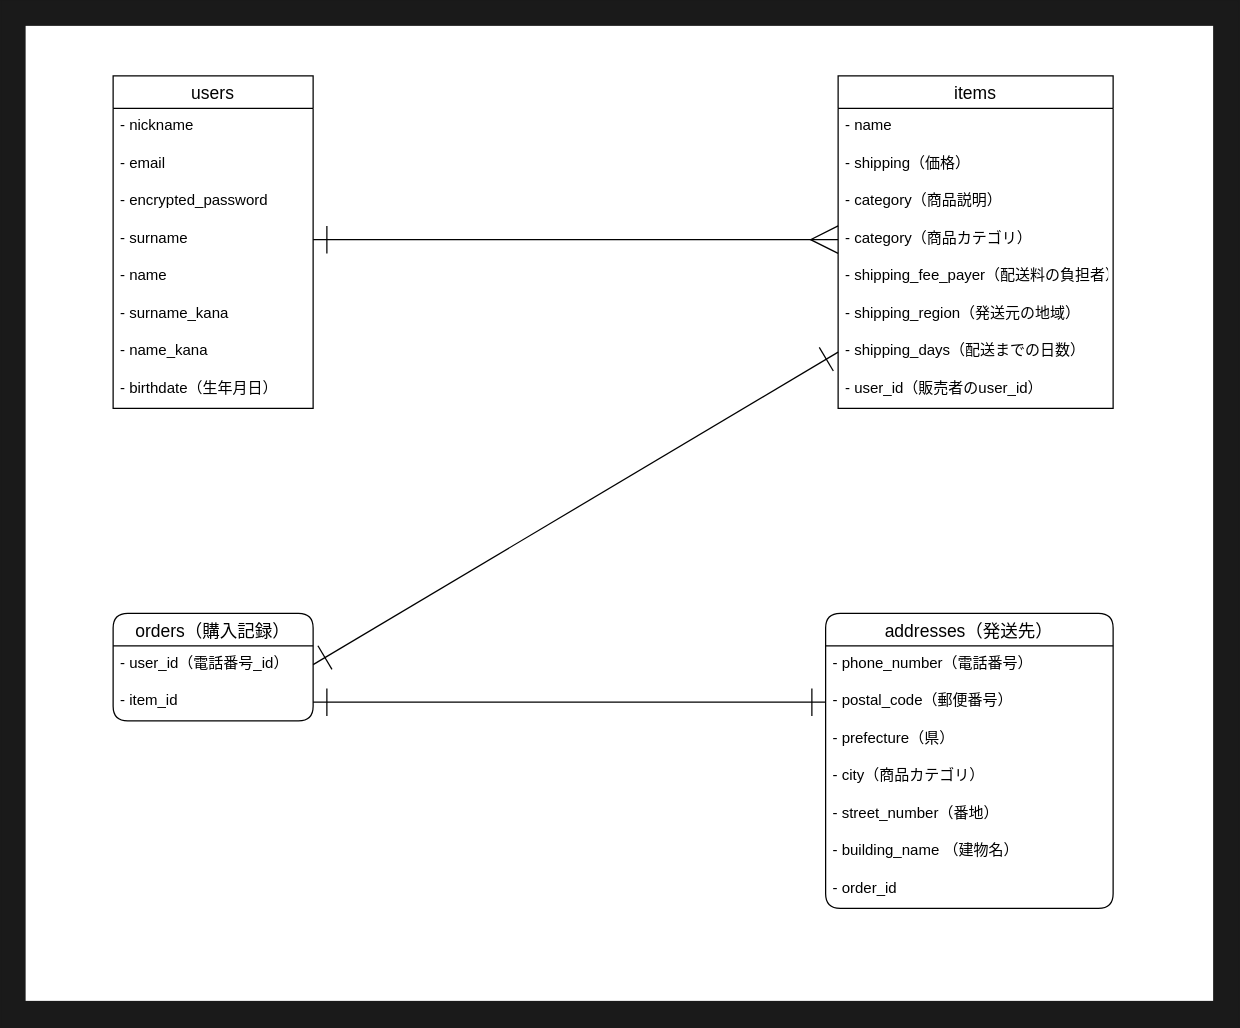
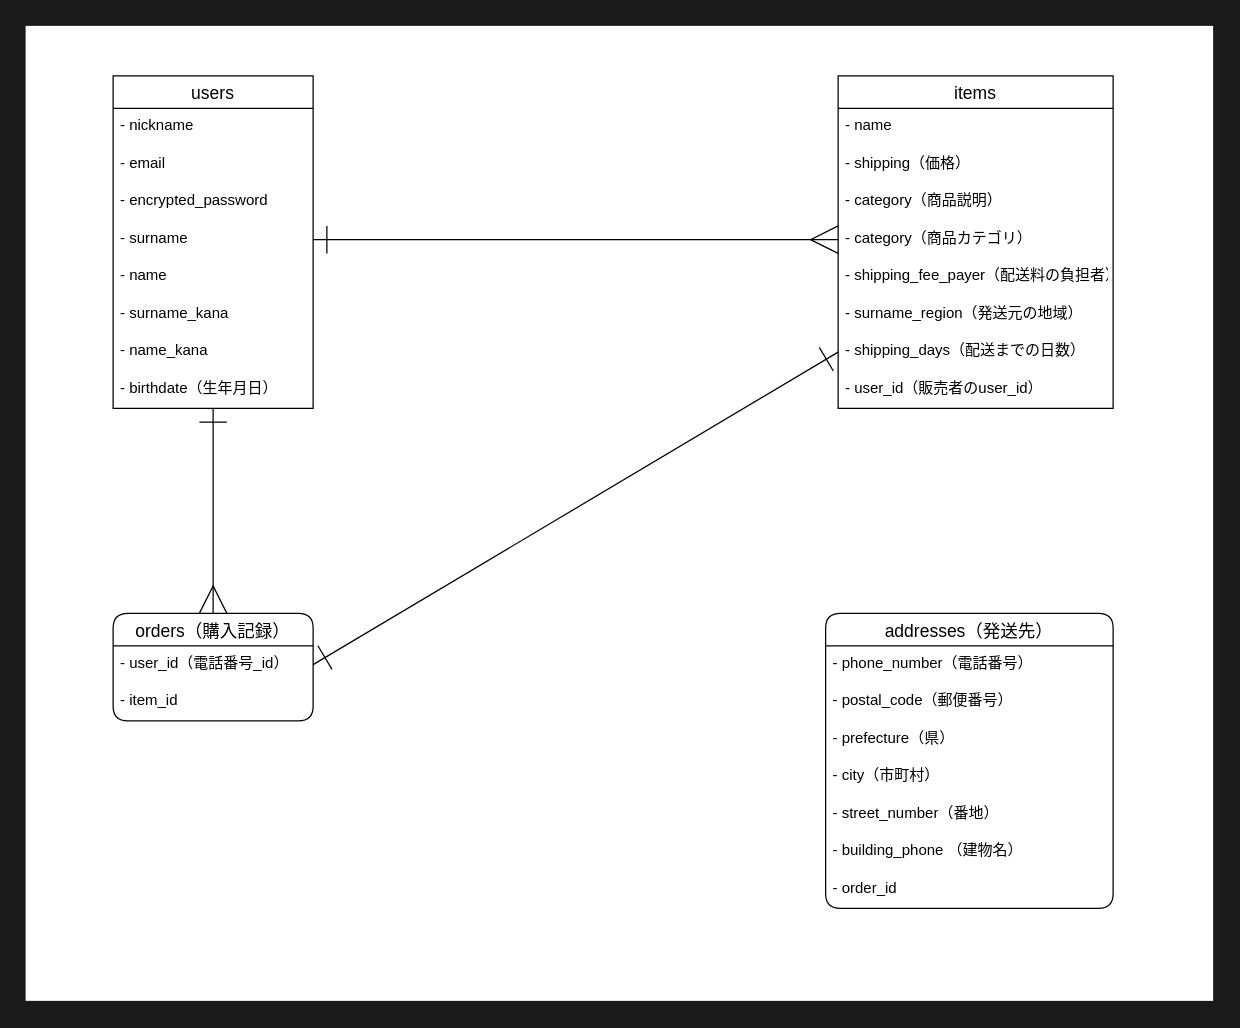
(969, 313) -> (968, 313)
none -> (213, 512)
(568, 702) -> none
(914, 775) -> (891, 775)
(927, 850) -> (932, 850)
